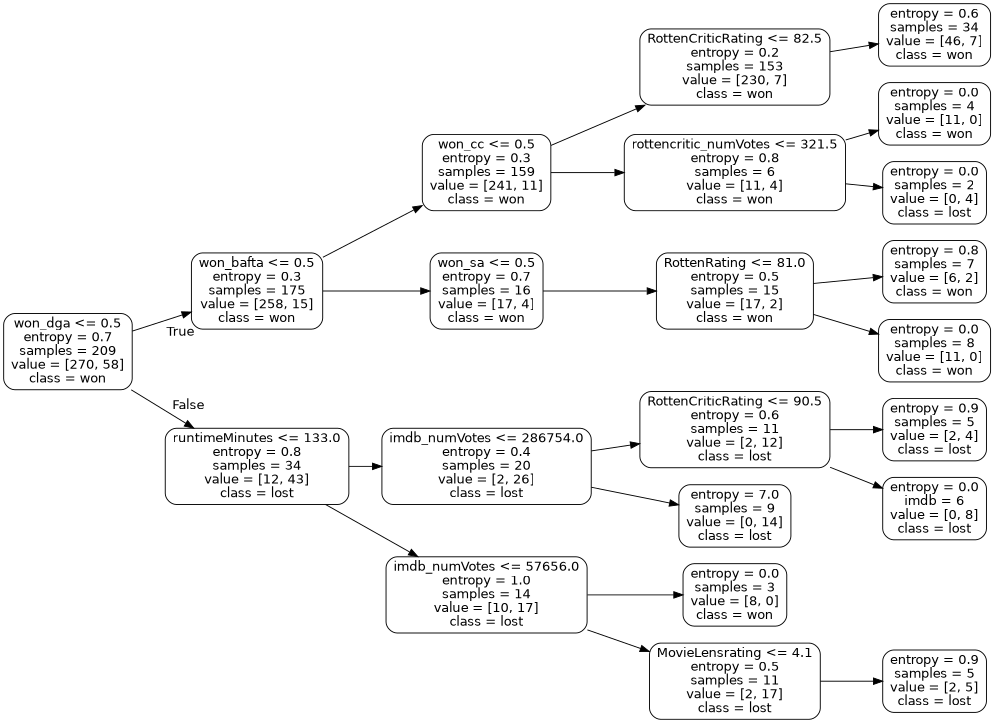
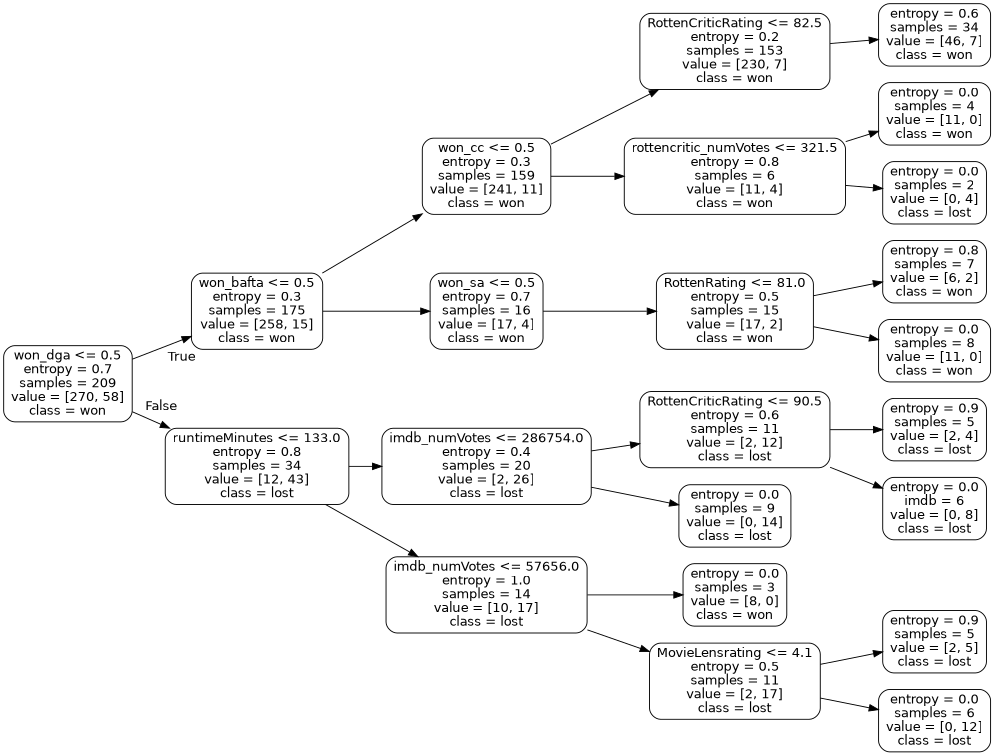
(735, 516) -> (735, 516)
none -> (935, 721)
